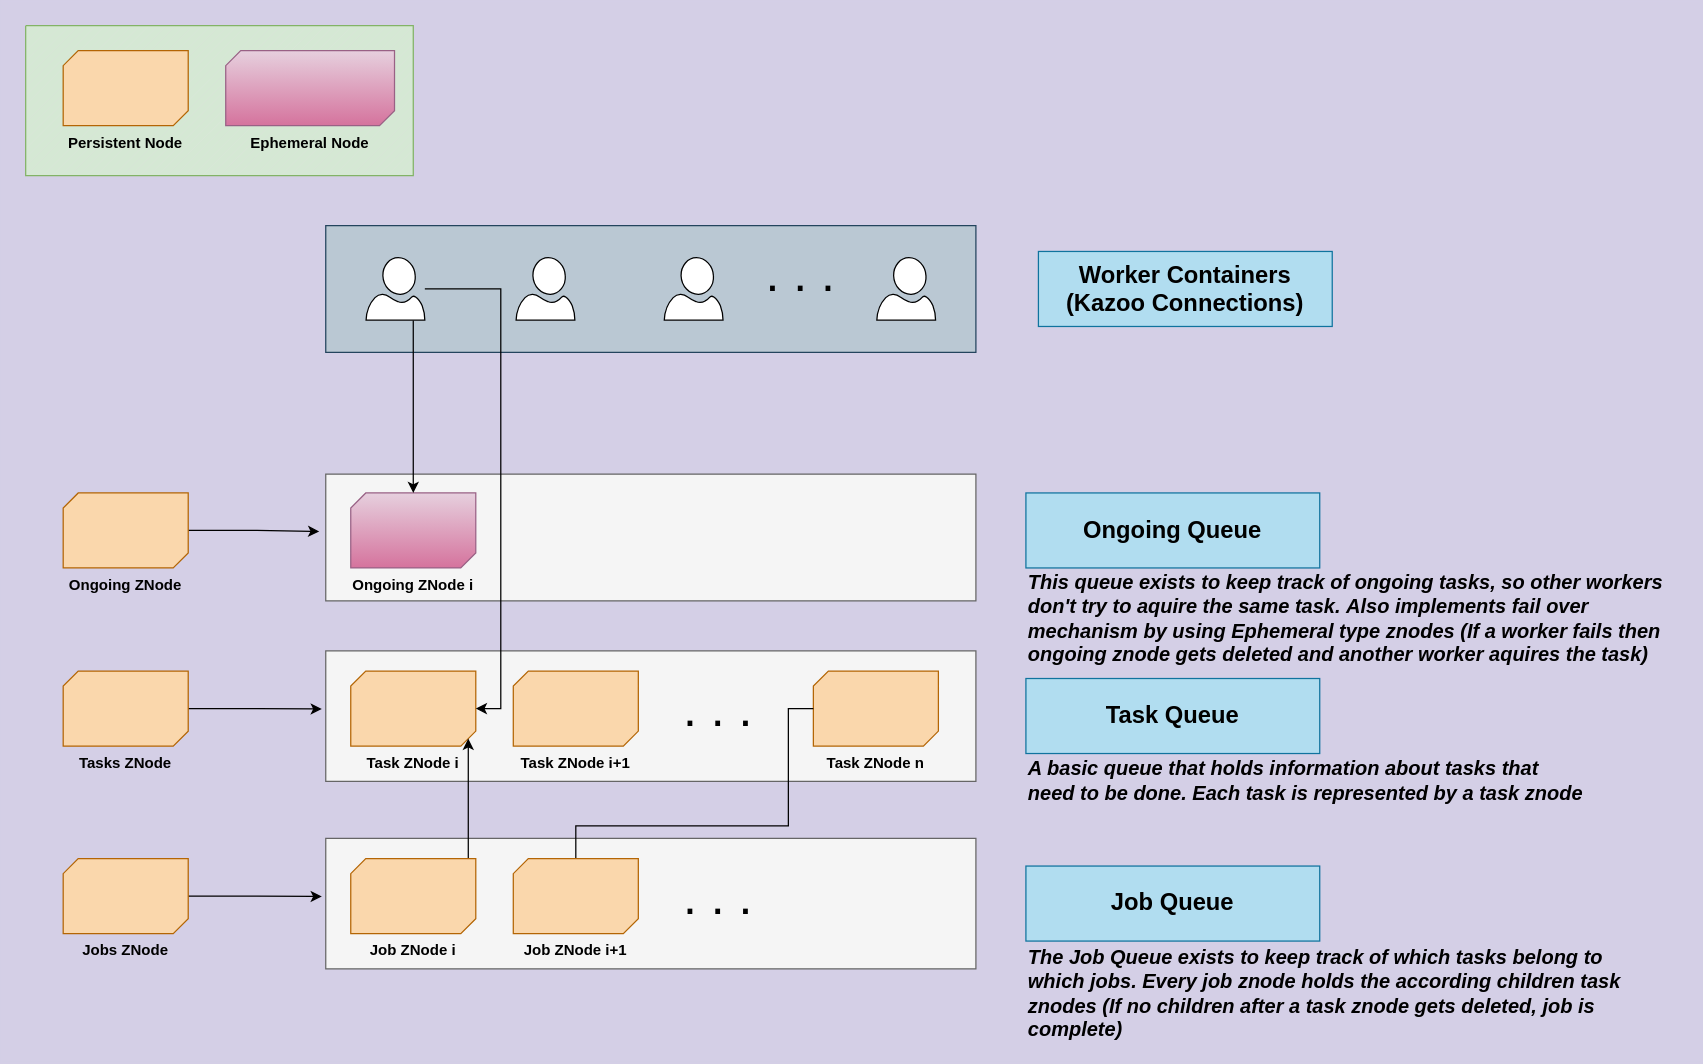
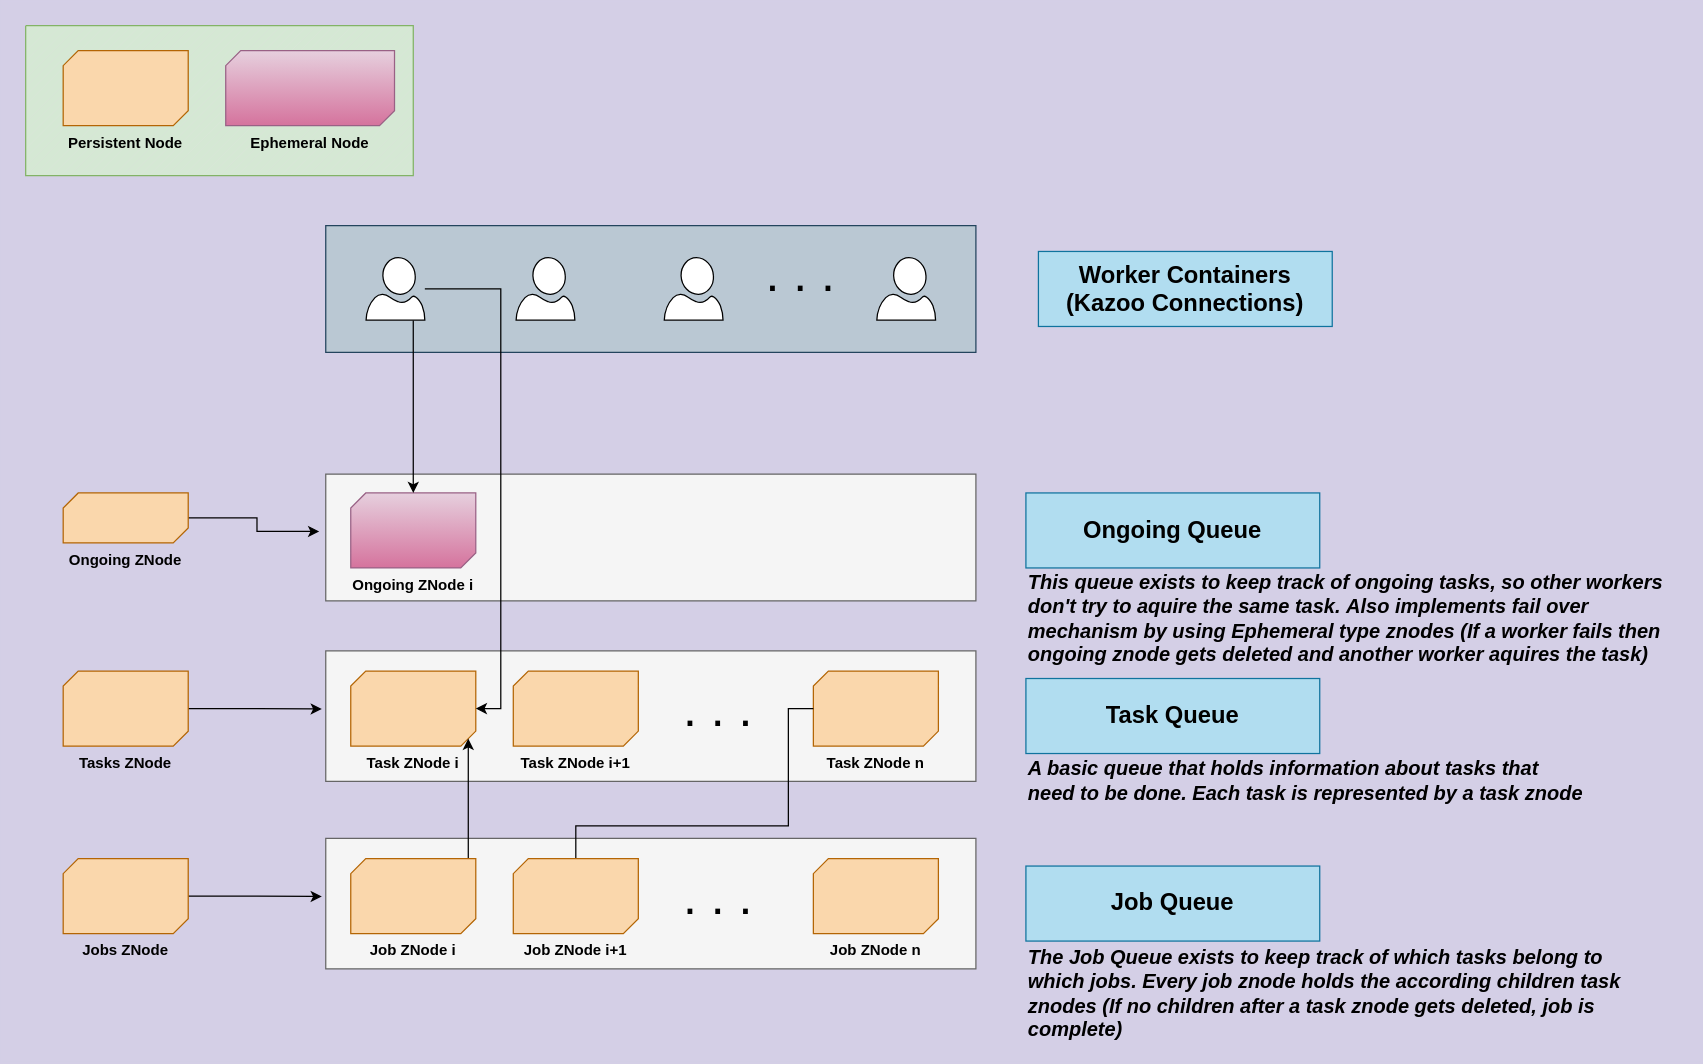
(126, 530) -> (126, 518)
none -> (876, 896)
